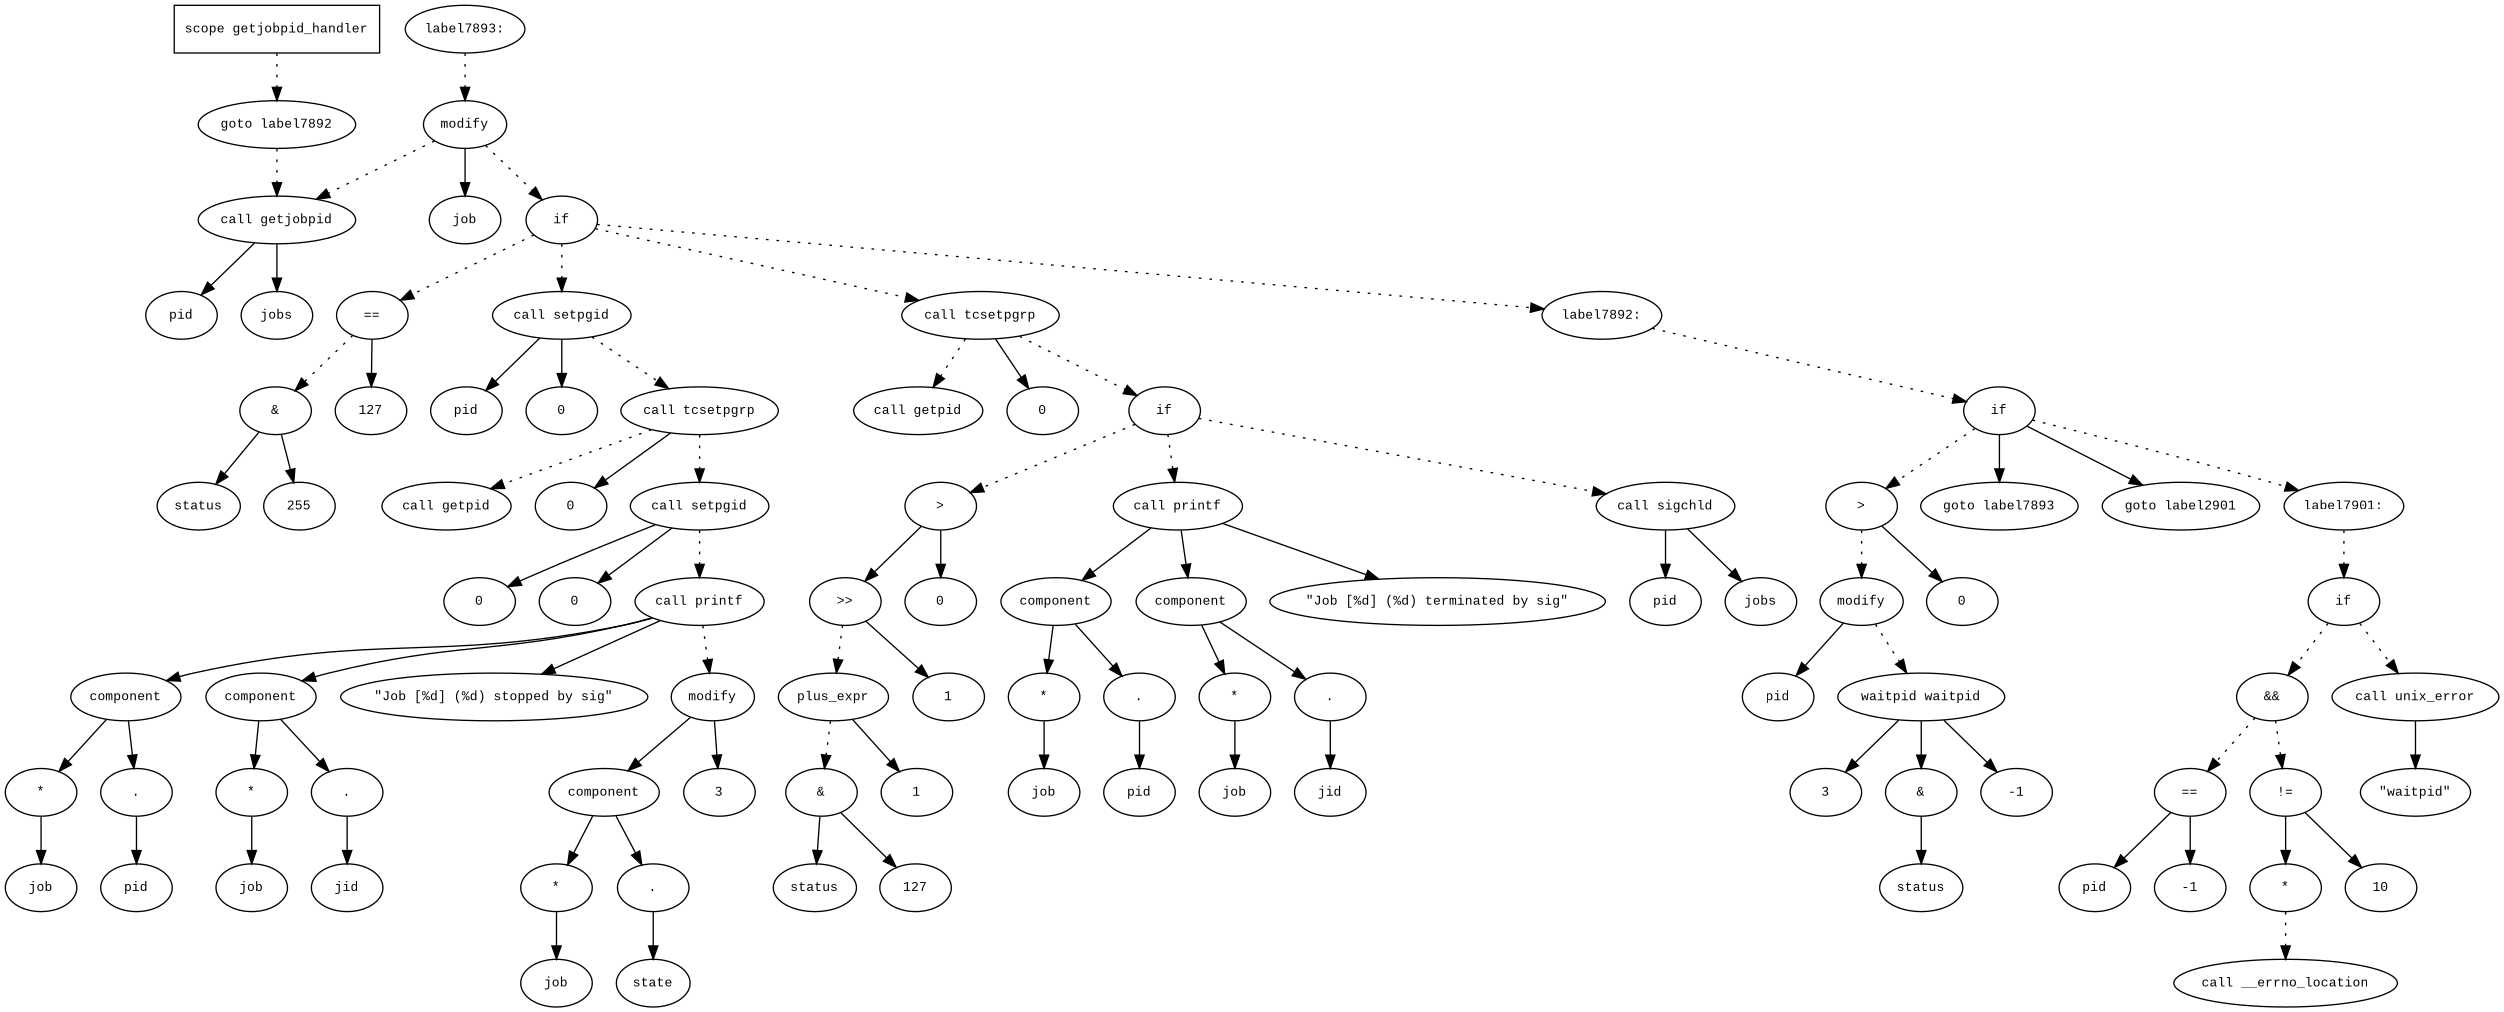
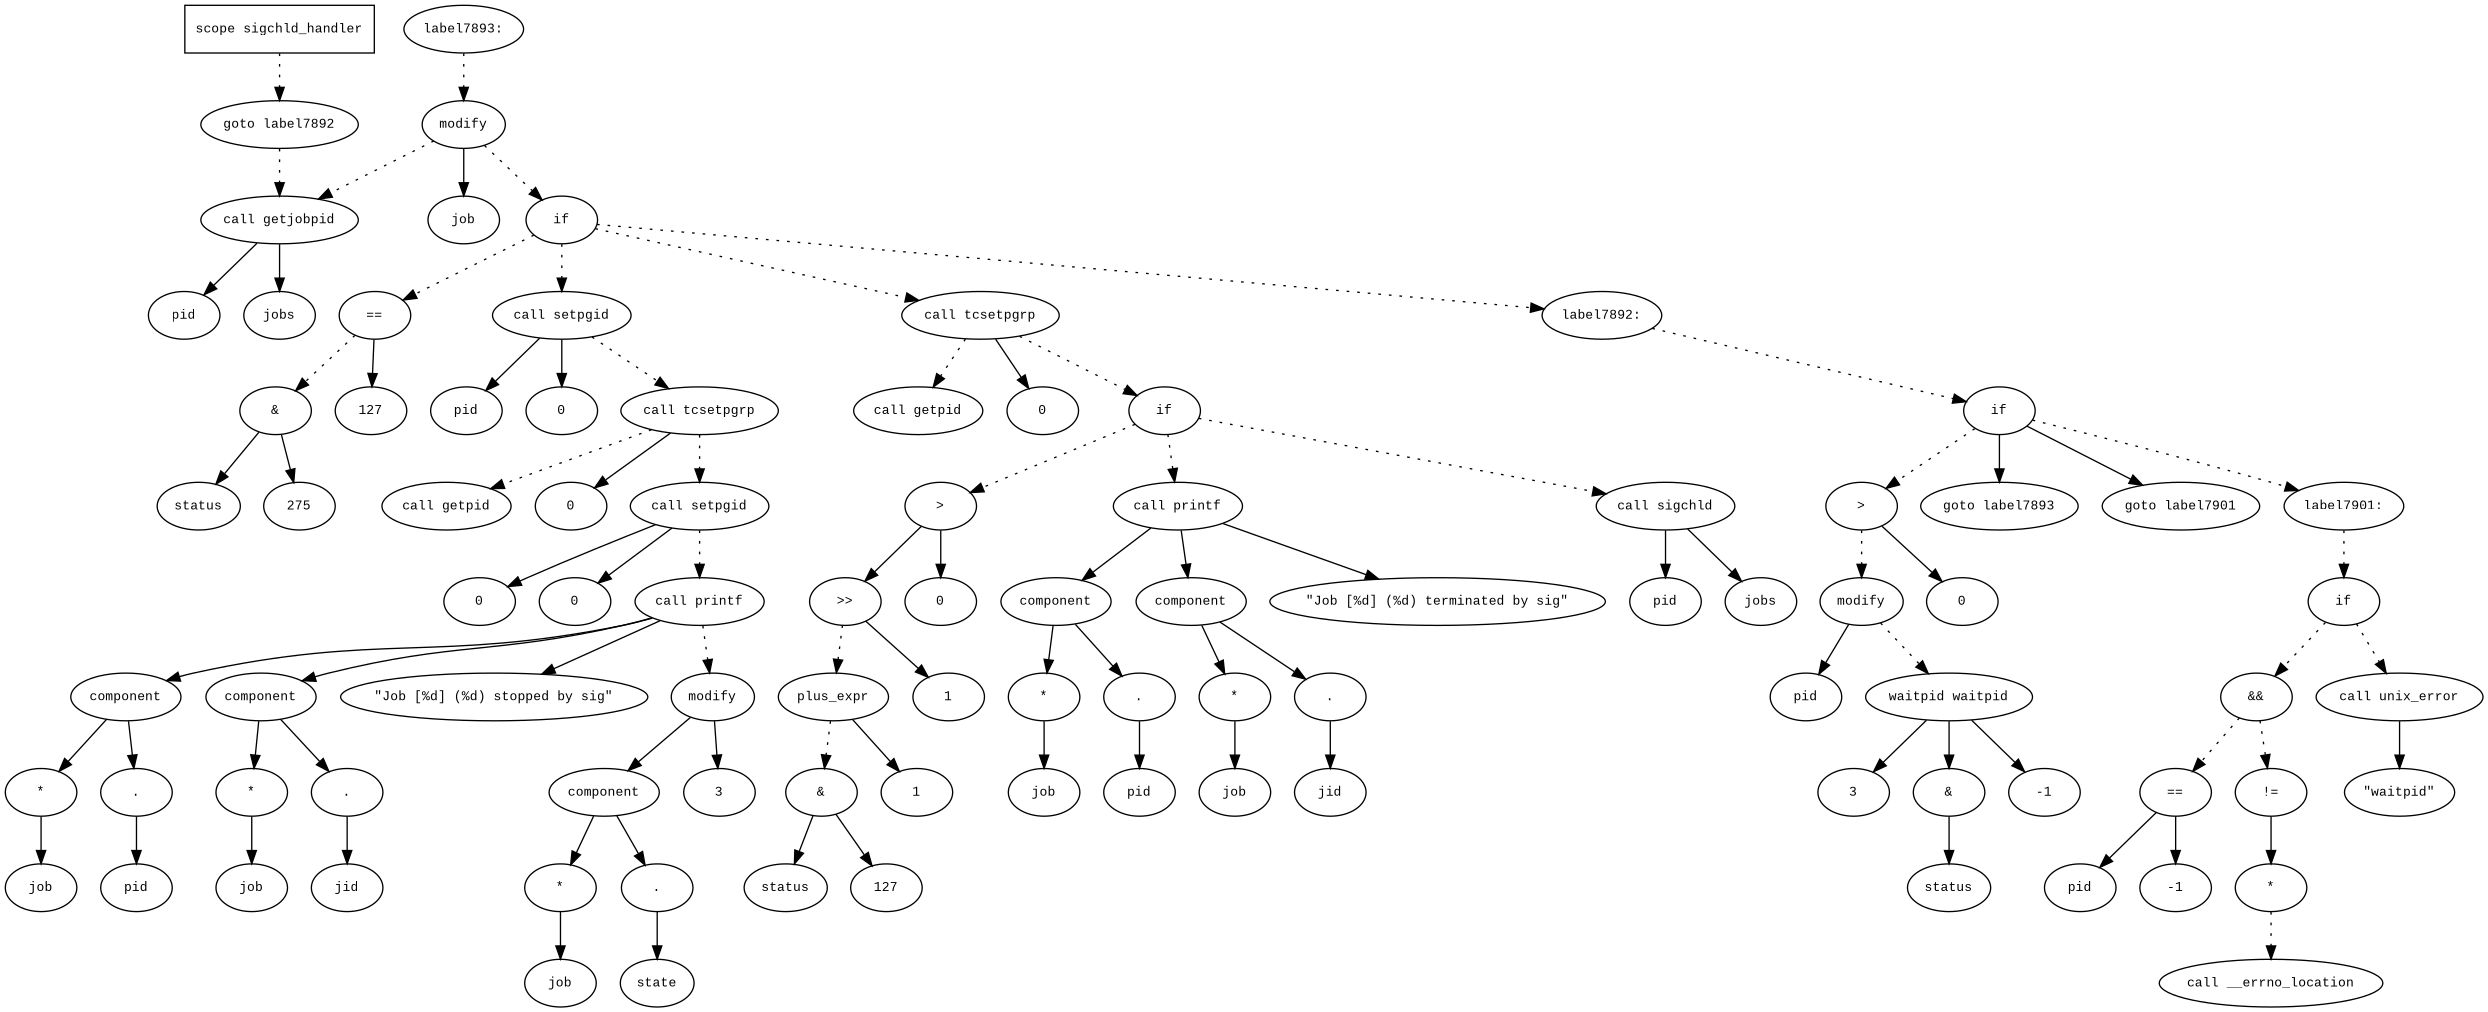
(277, 29) -> (280, 29)
(299, 506) -> (299, 506)
(2181, 506) -> (2181, 506)
(2381, 888) -> none
